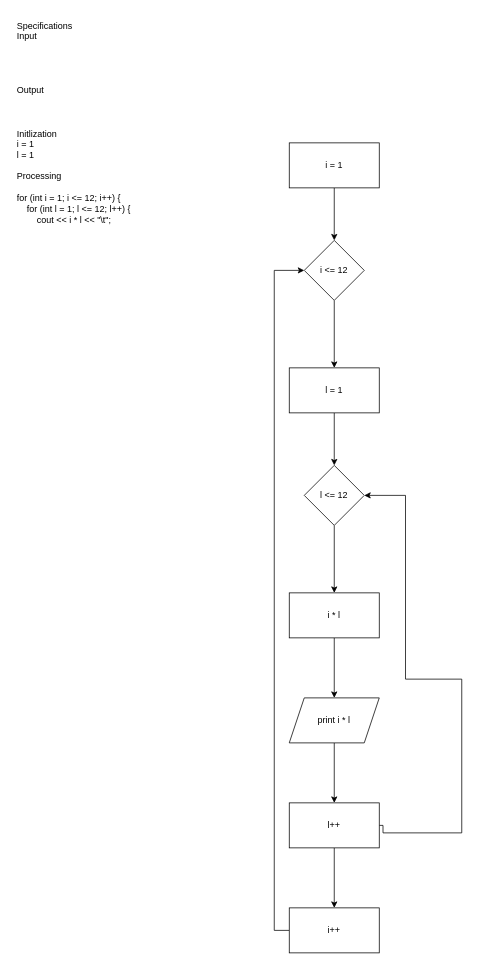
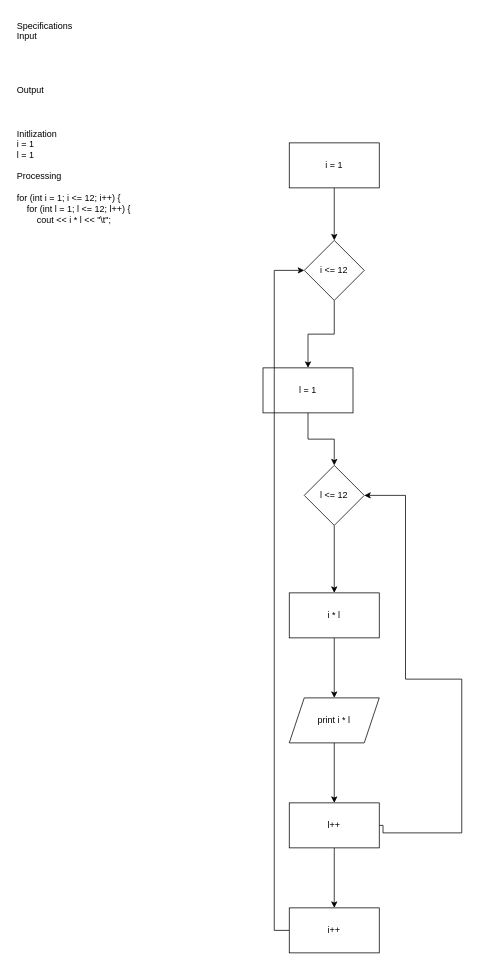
(334, 390) -> (308, 390)
